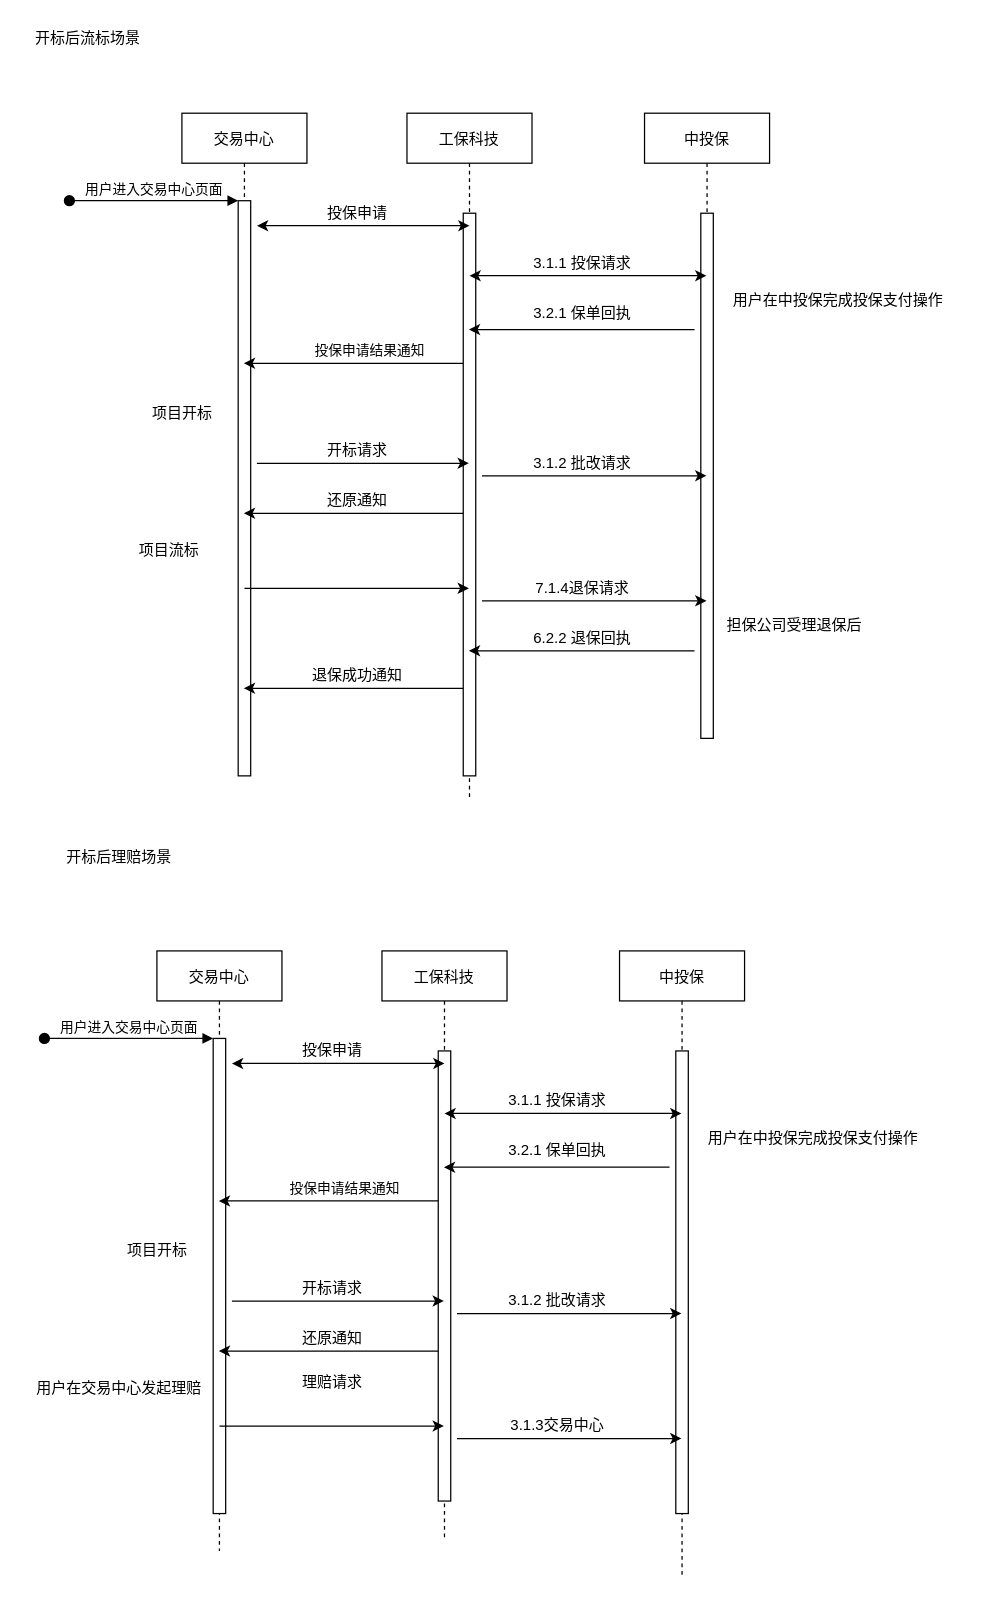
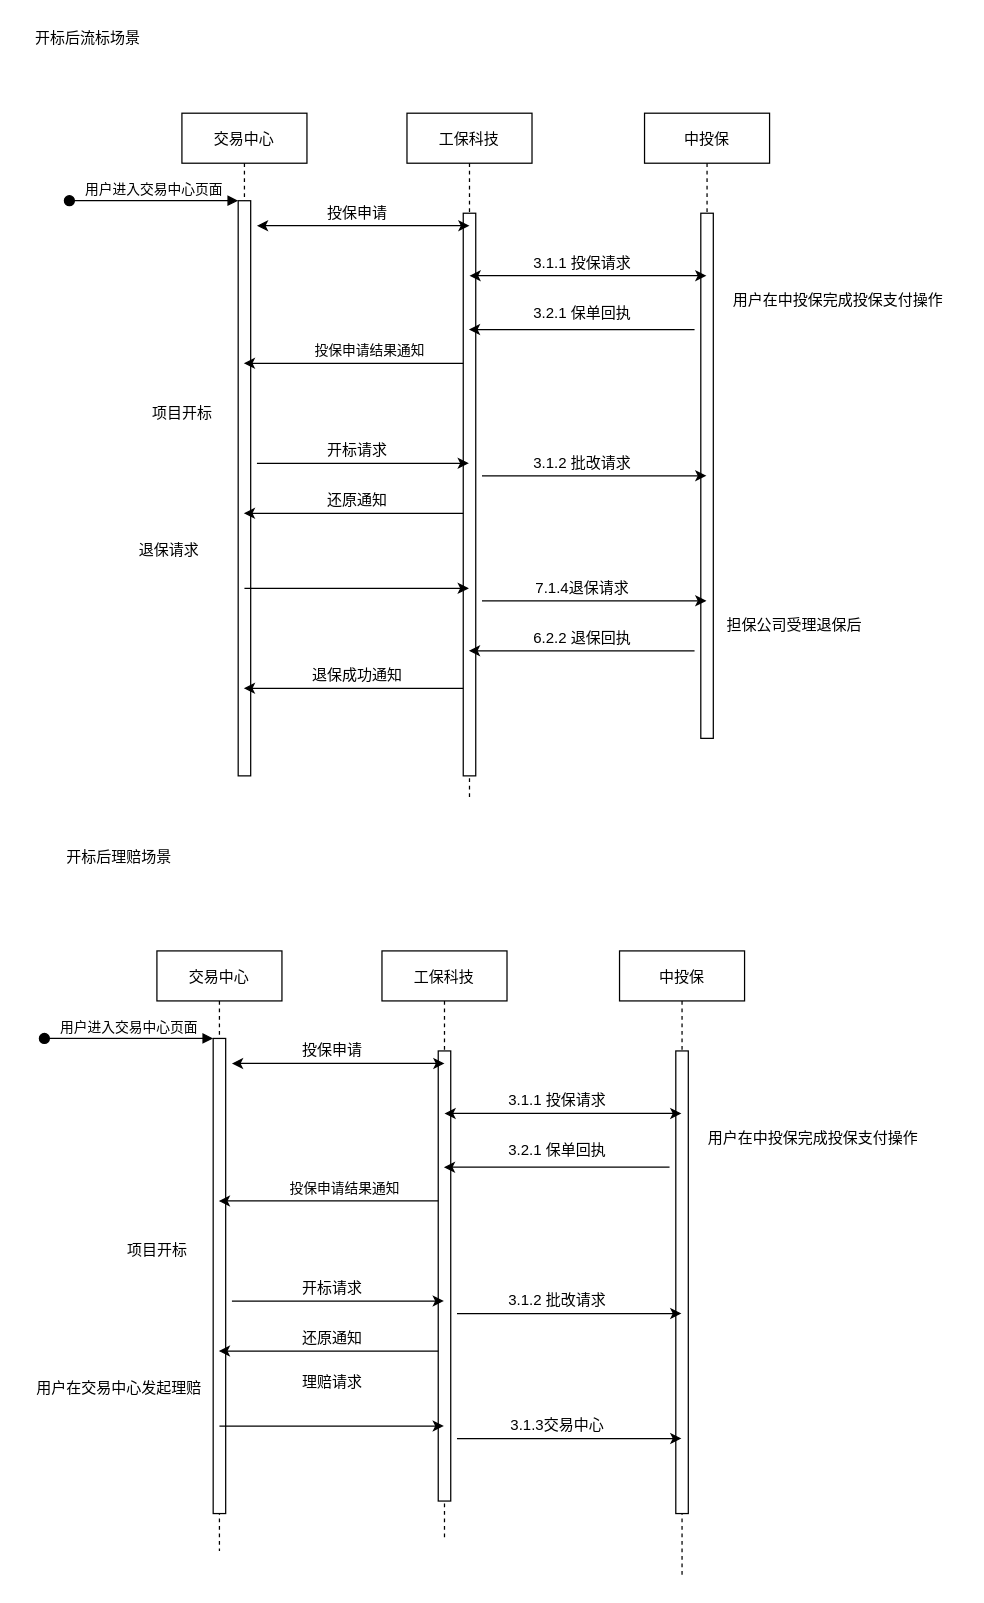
(169, 551) -> (169, 551)
